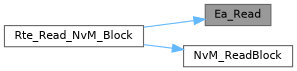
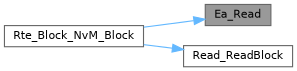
(74, 36) -> (74, 36)
(238, 56) -> (238, 56)
